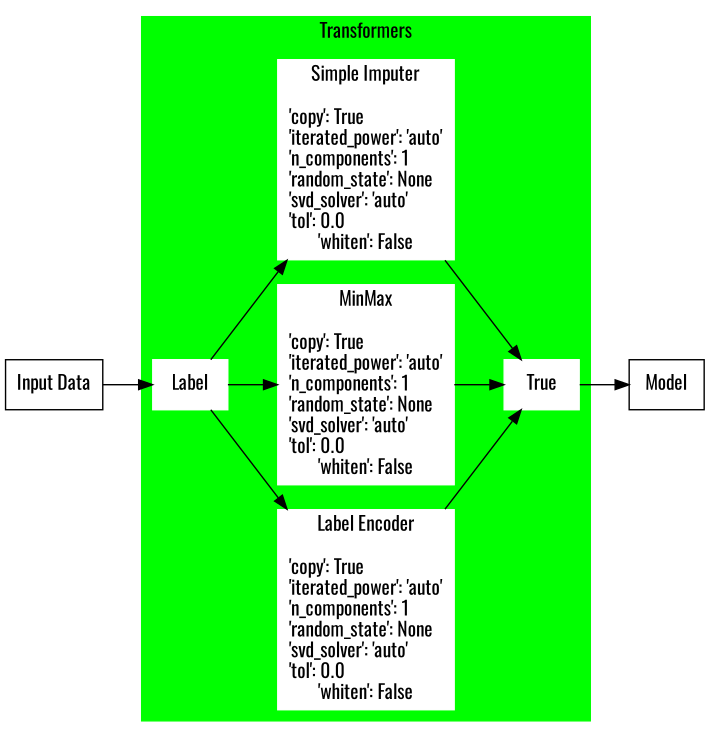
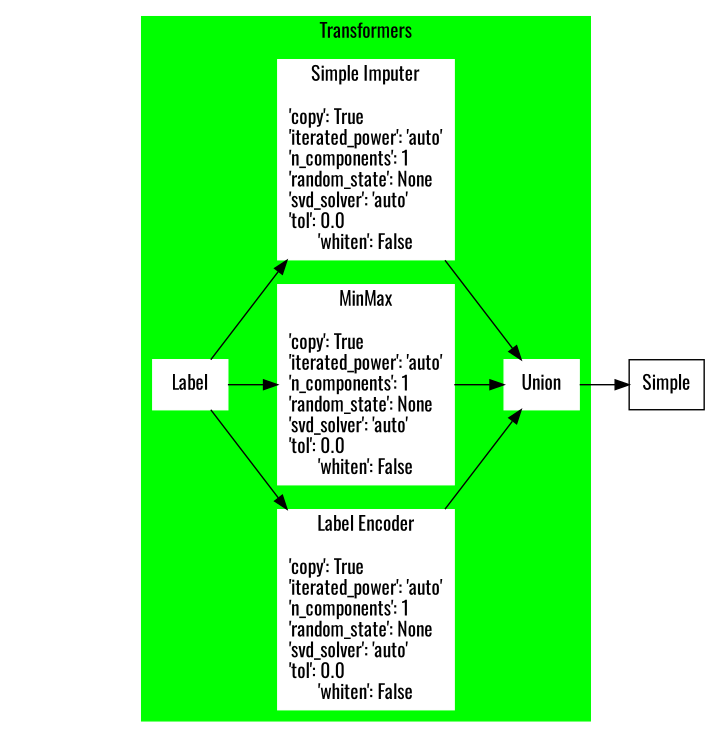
(54, 385) -> none
(542, 385) -> (542, 385)
(667, 385) -> (667, 385)
